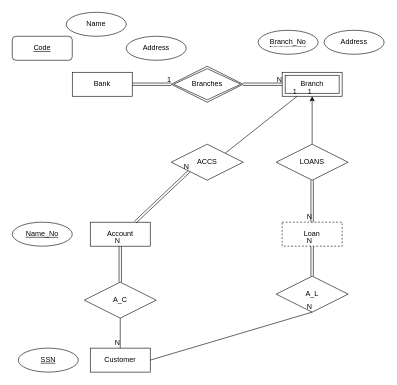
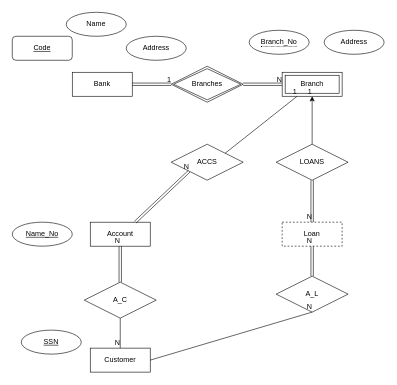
(288, 42) -> (279, 42)
(48, 360) -> (51, 342)
